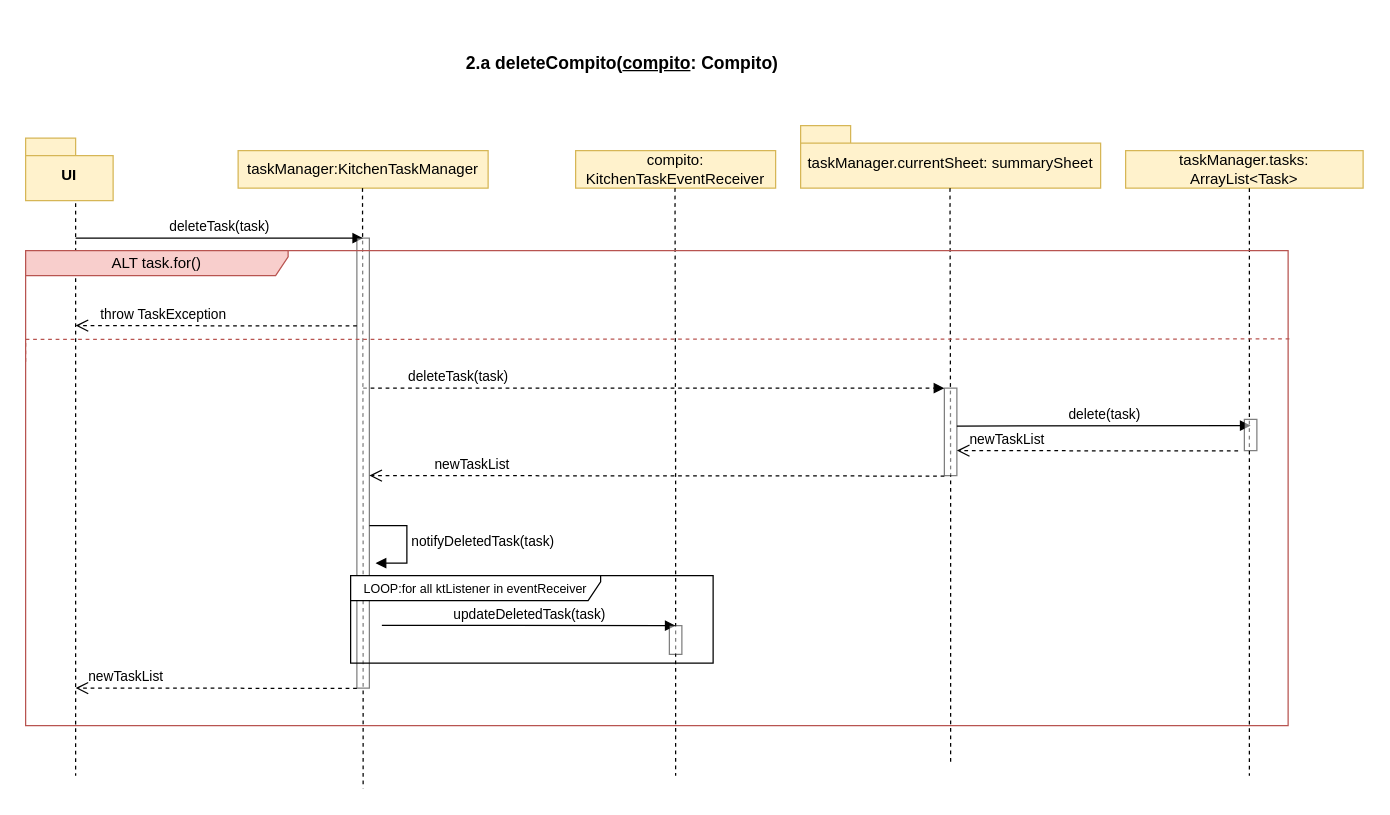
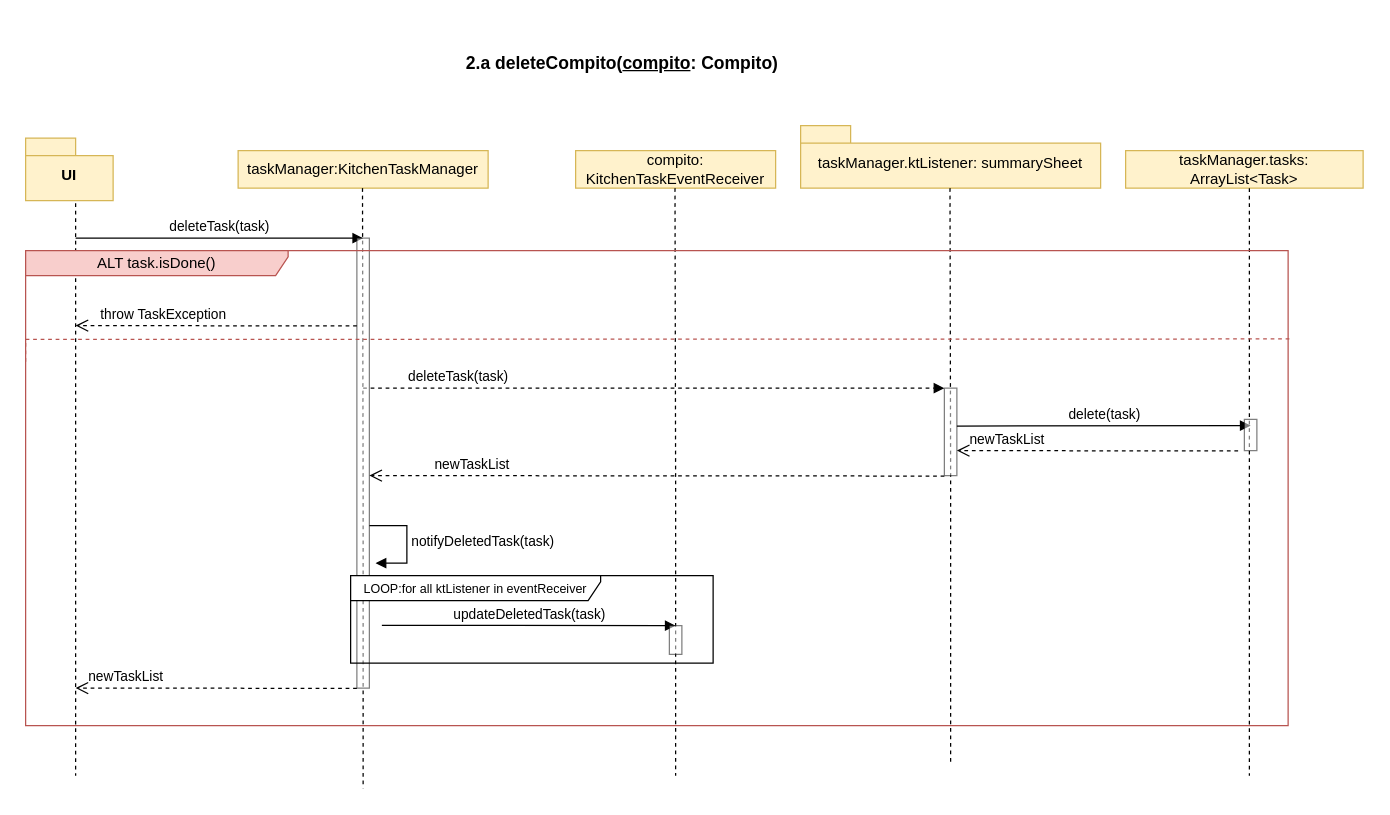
(951, 163) -> (951, 163)
(157, 263) -> (157, 263)
